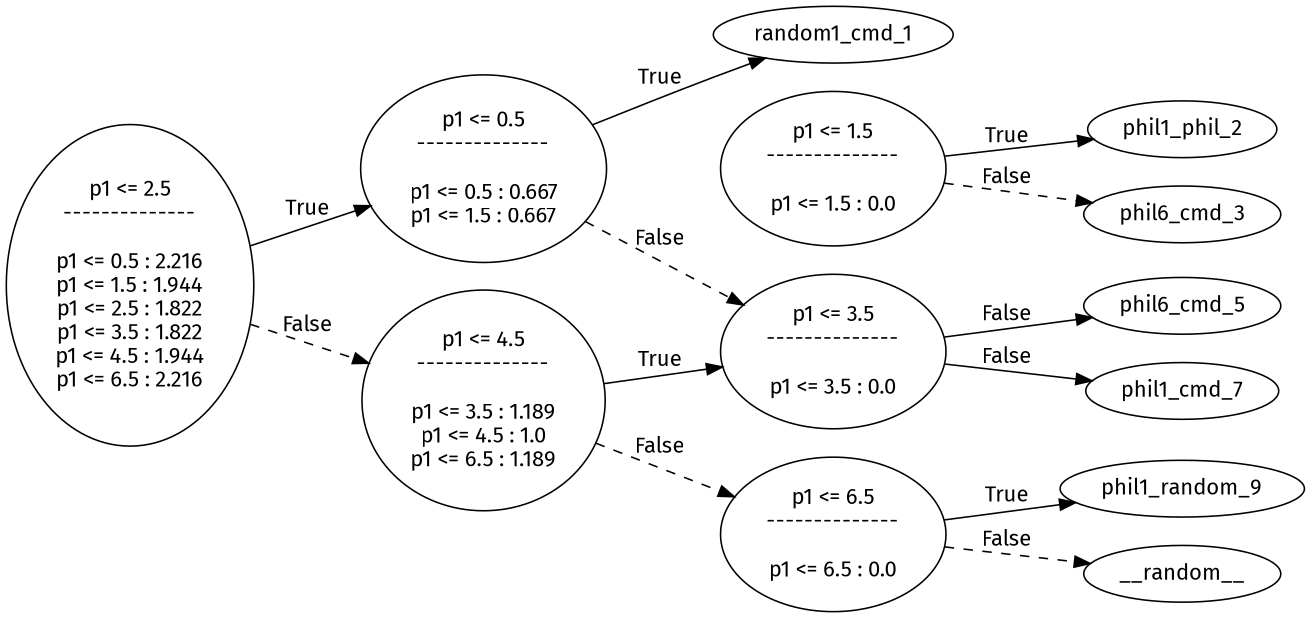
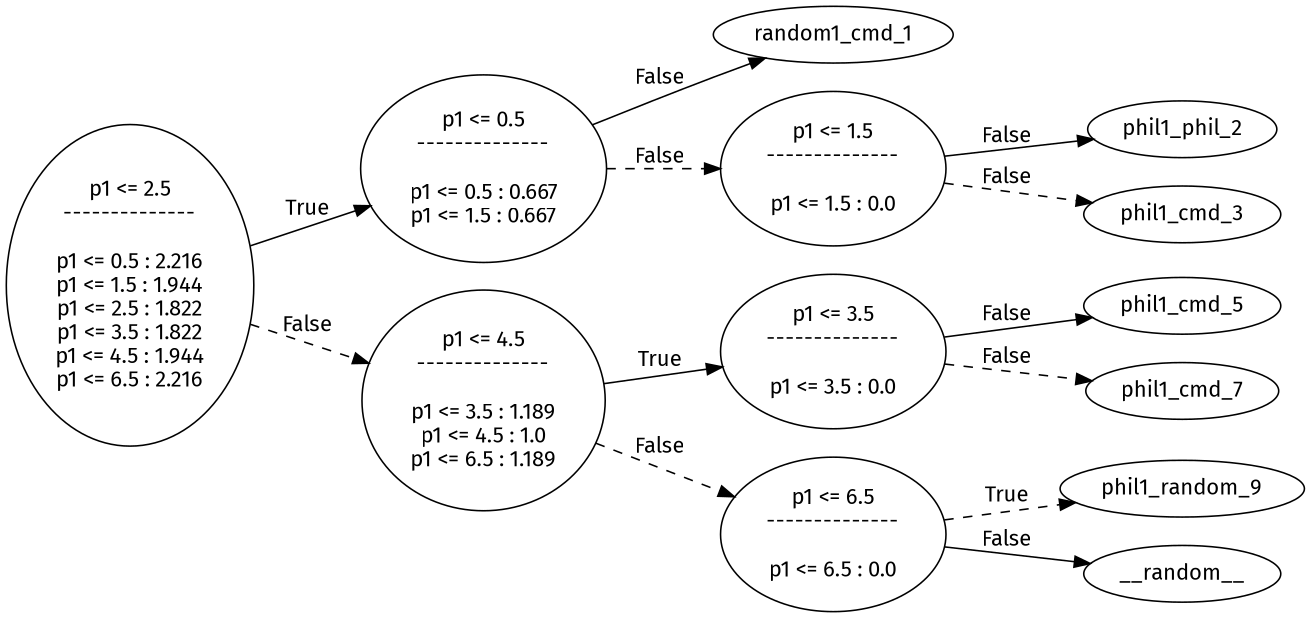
(660, 78) -> (660, 78)
(1007, 136) -> (1007, 136)
(1182, 214) -> (1182, 214)
(657, 259) -> (655, 169)
(1182, 306) -> (1182, 306)
(1010, 372) -> (1010, 372)
(1002, 512) -> (1002, 512)
(1009, 554) -> (1009, 554)
